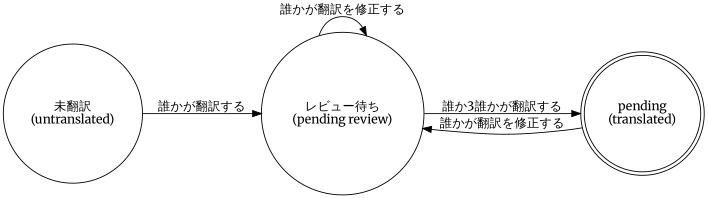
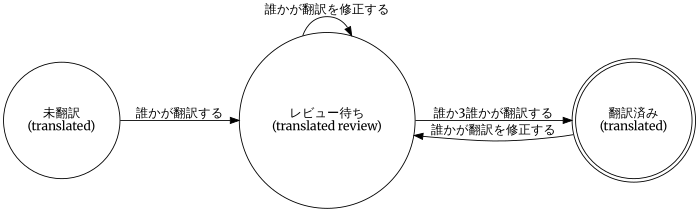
(73, 114) -> (62, 120)
(343, 114) -> (327, 120)
(642, 114) -> (634, 120)
